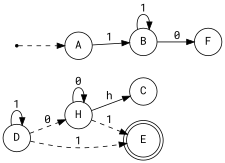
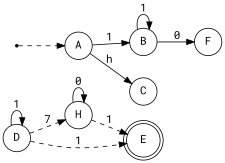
(107, 105) -> (108, 66)
(48, 120) -> (48, 120)
